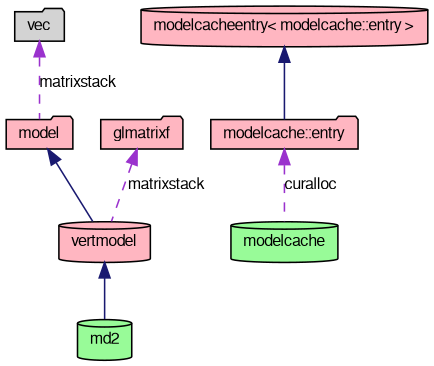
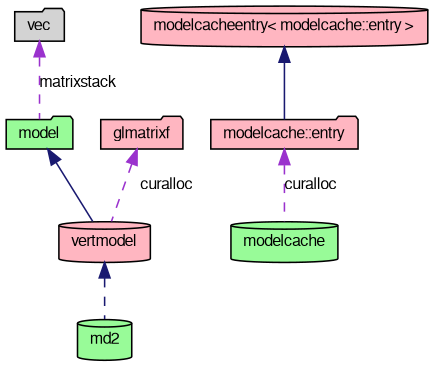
(40, 134) -> (40, 134)
(167, 185) -> (167, 185)
(105, 299) -> (105, 299)
